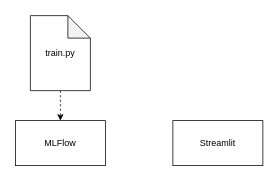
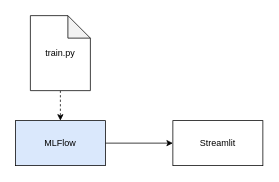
(60, 143) -> (60, 143)
none -> (166, 143)
